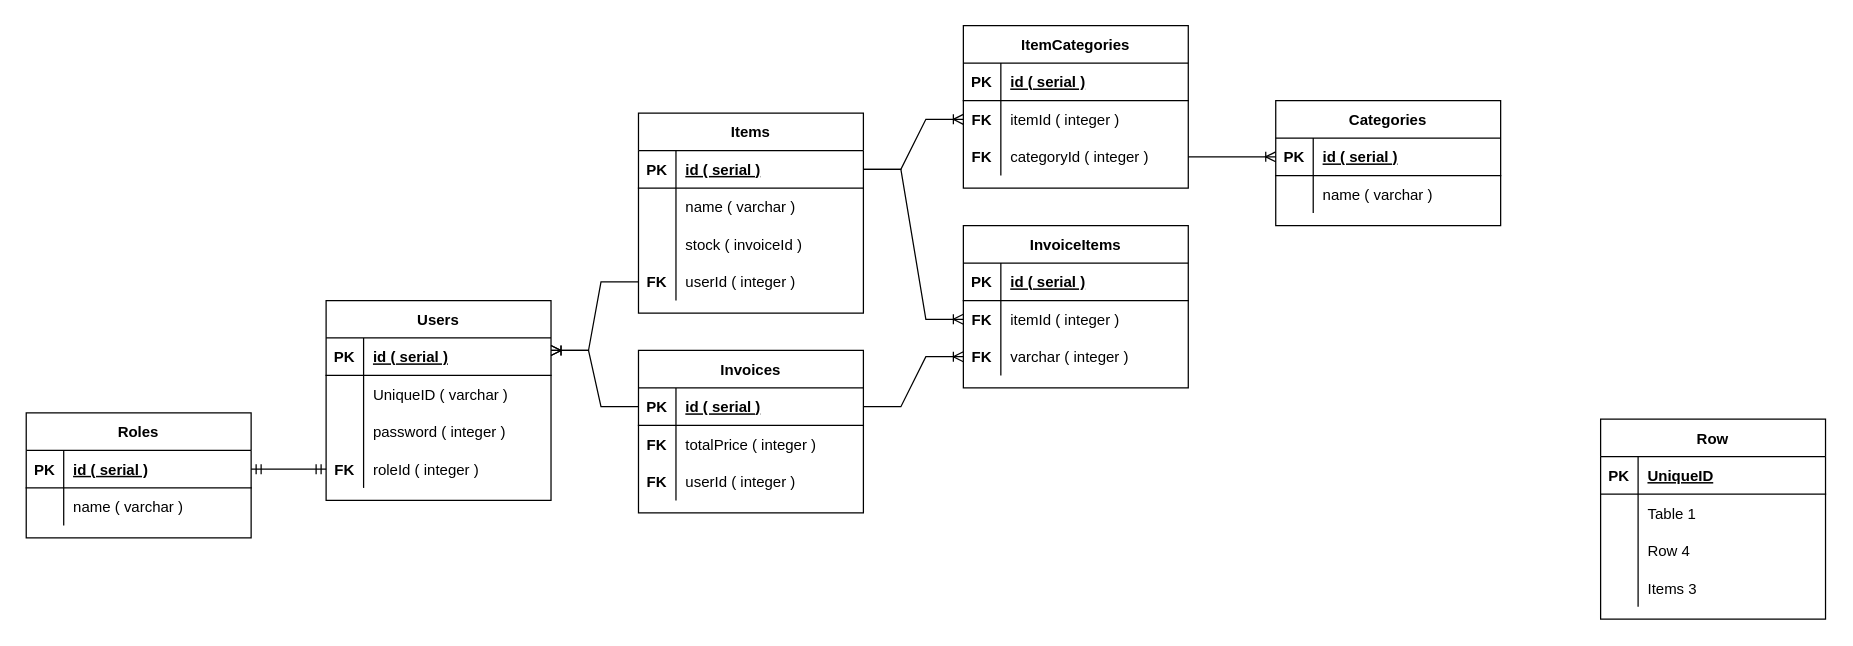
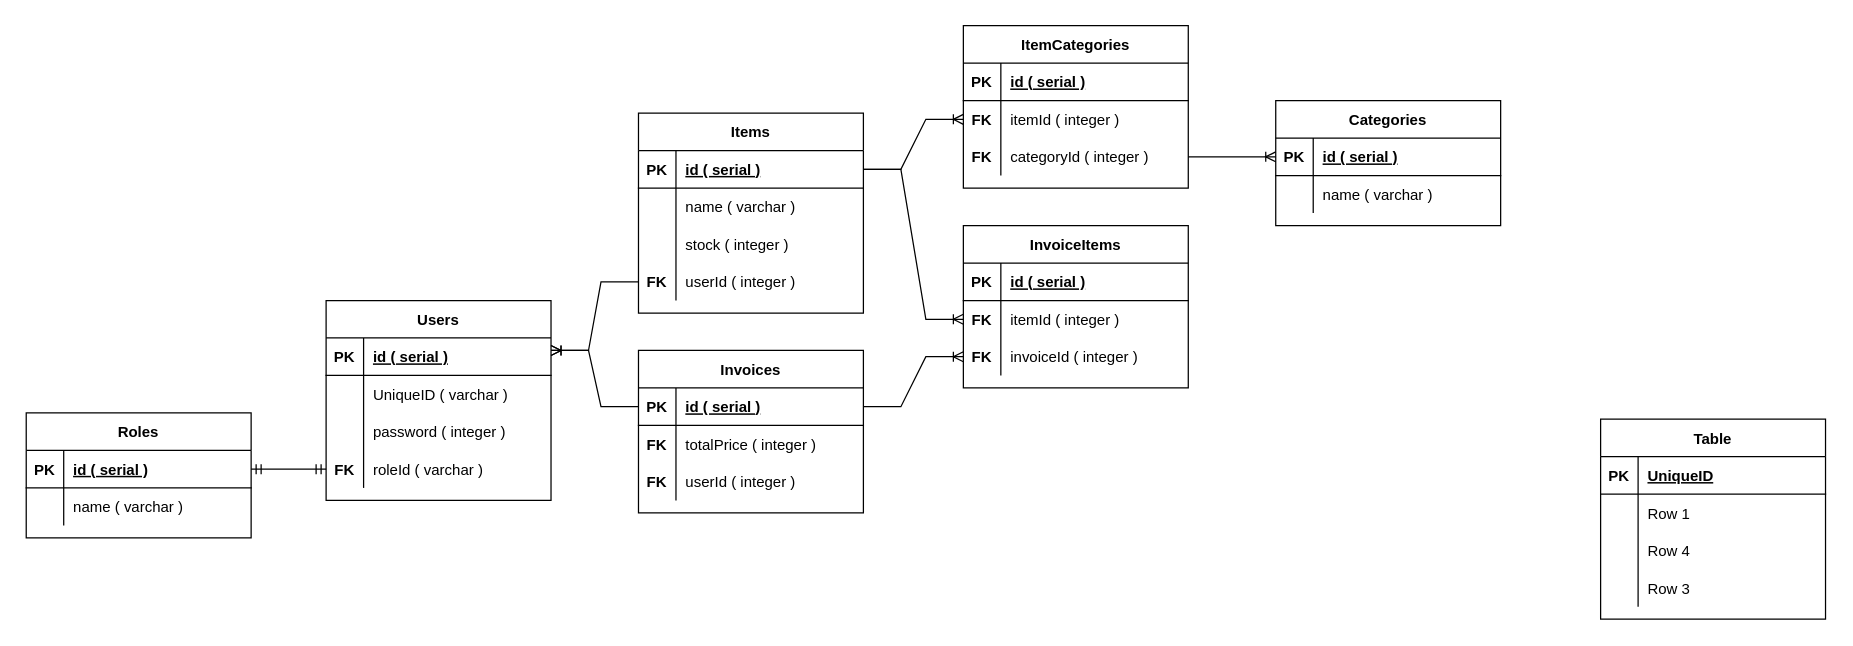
(755, 245) -> (749, 245)
(1082, 358) -> (1087, 358)
(1713, 439) -> (1713, 439)
(438, 470) -> (440, 470)
(1673, 514) -> (1667, 514)
(1675, 589) -> (1667, 589)
